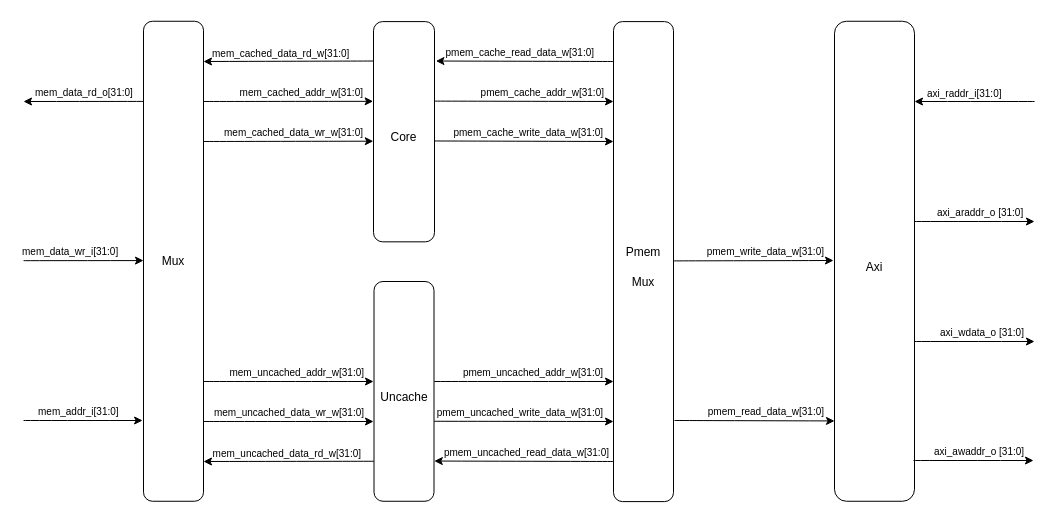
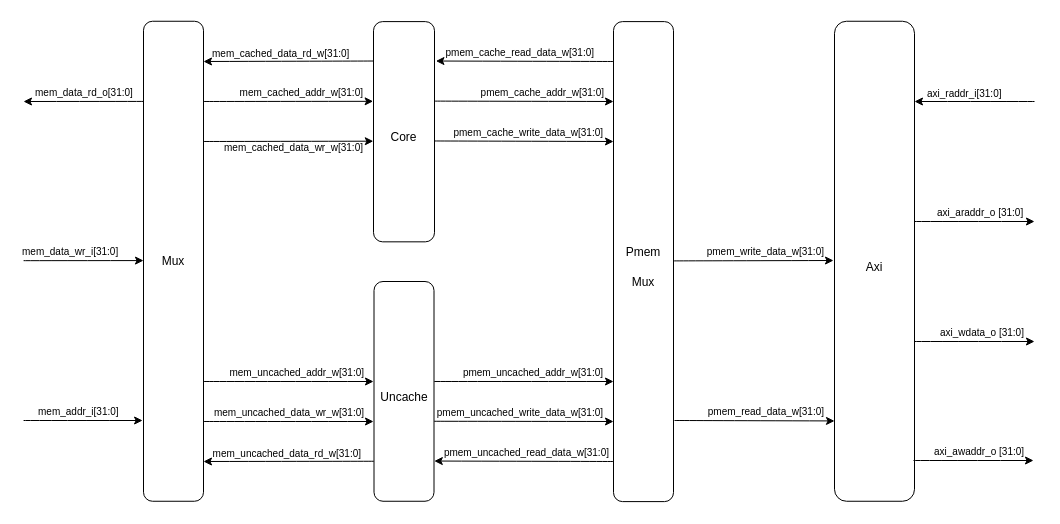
(296, 132) -> (296, 147)
